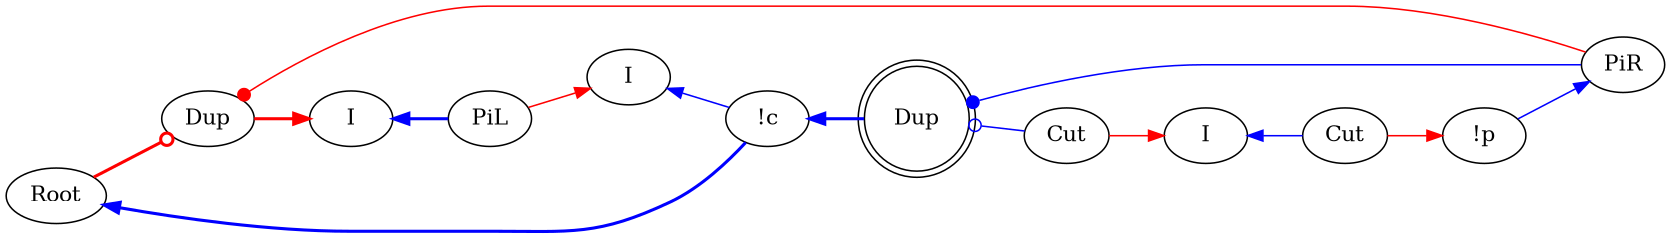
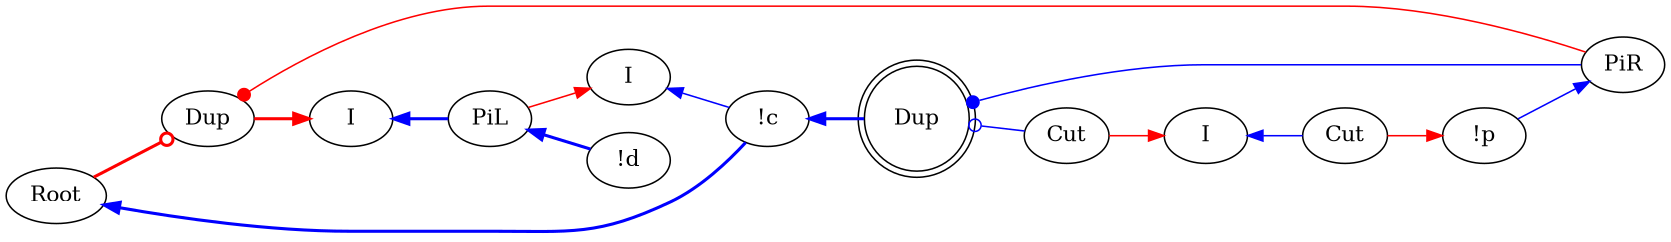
none -> (629, 160)
